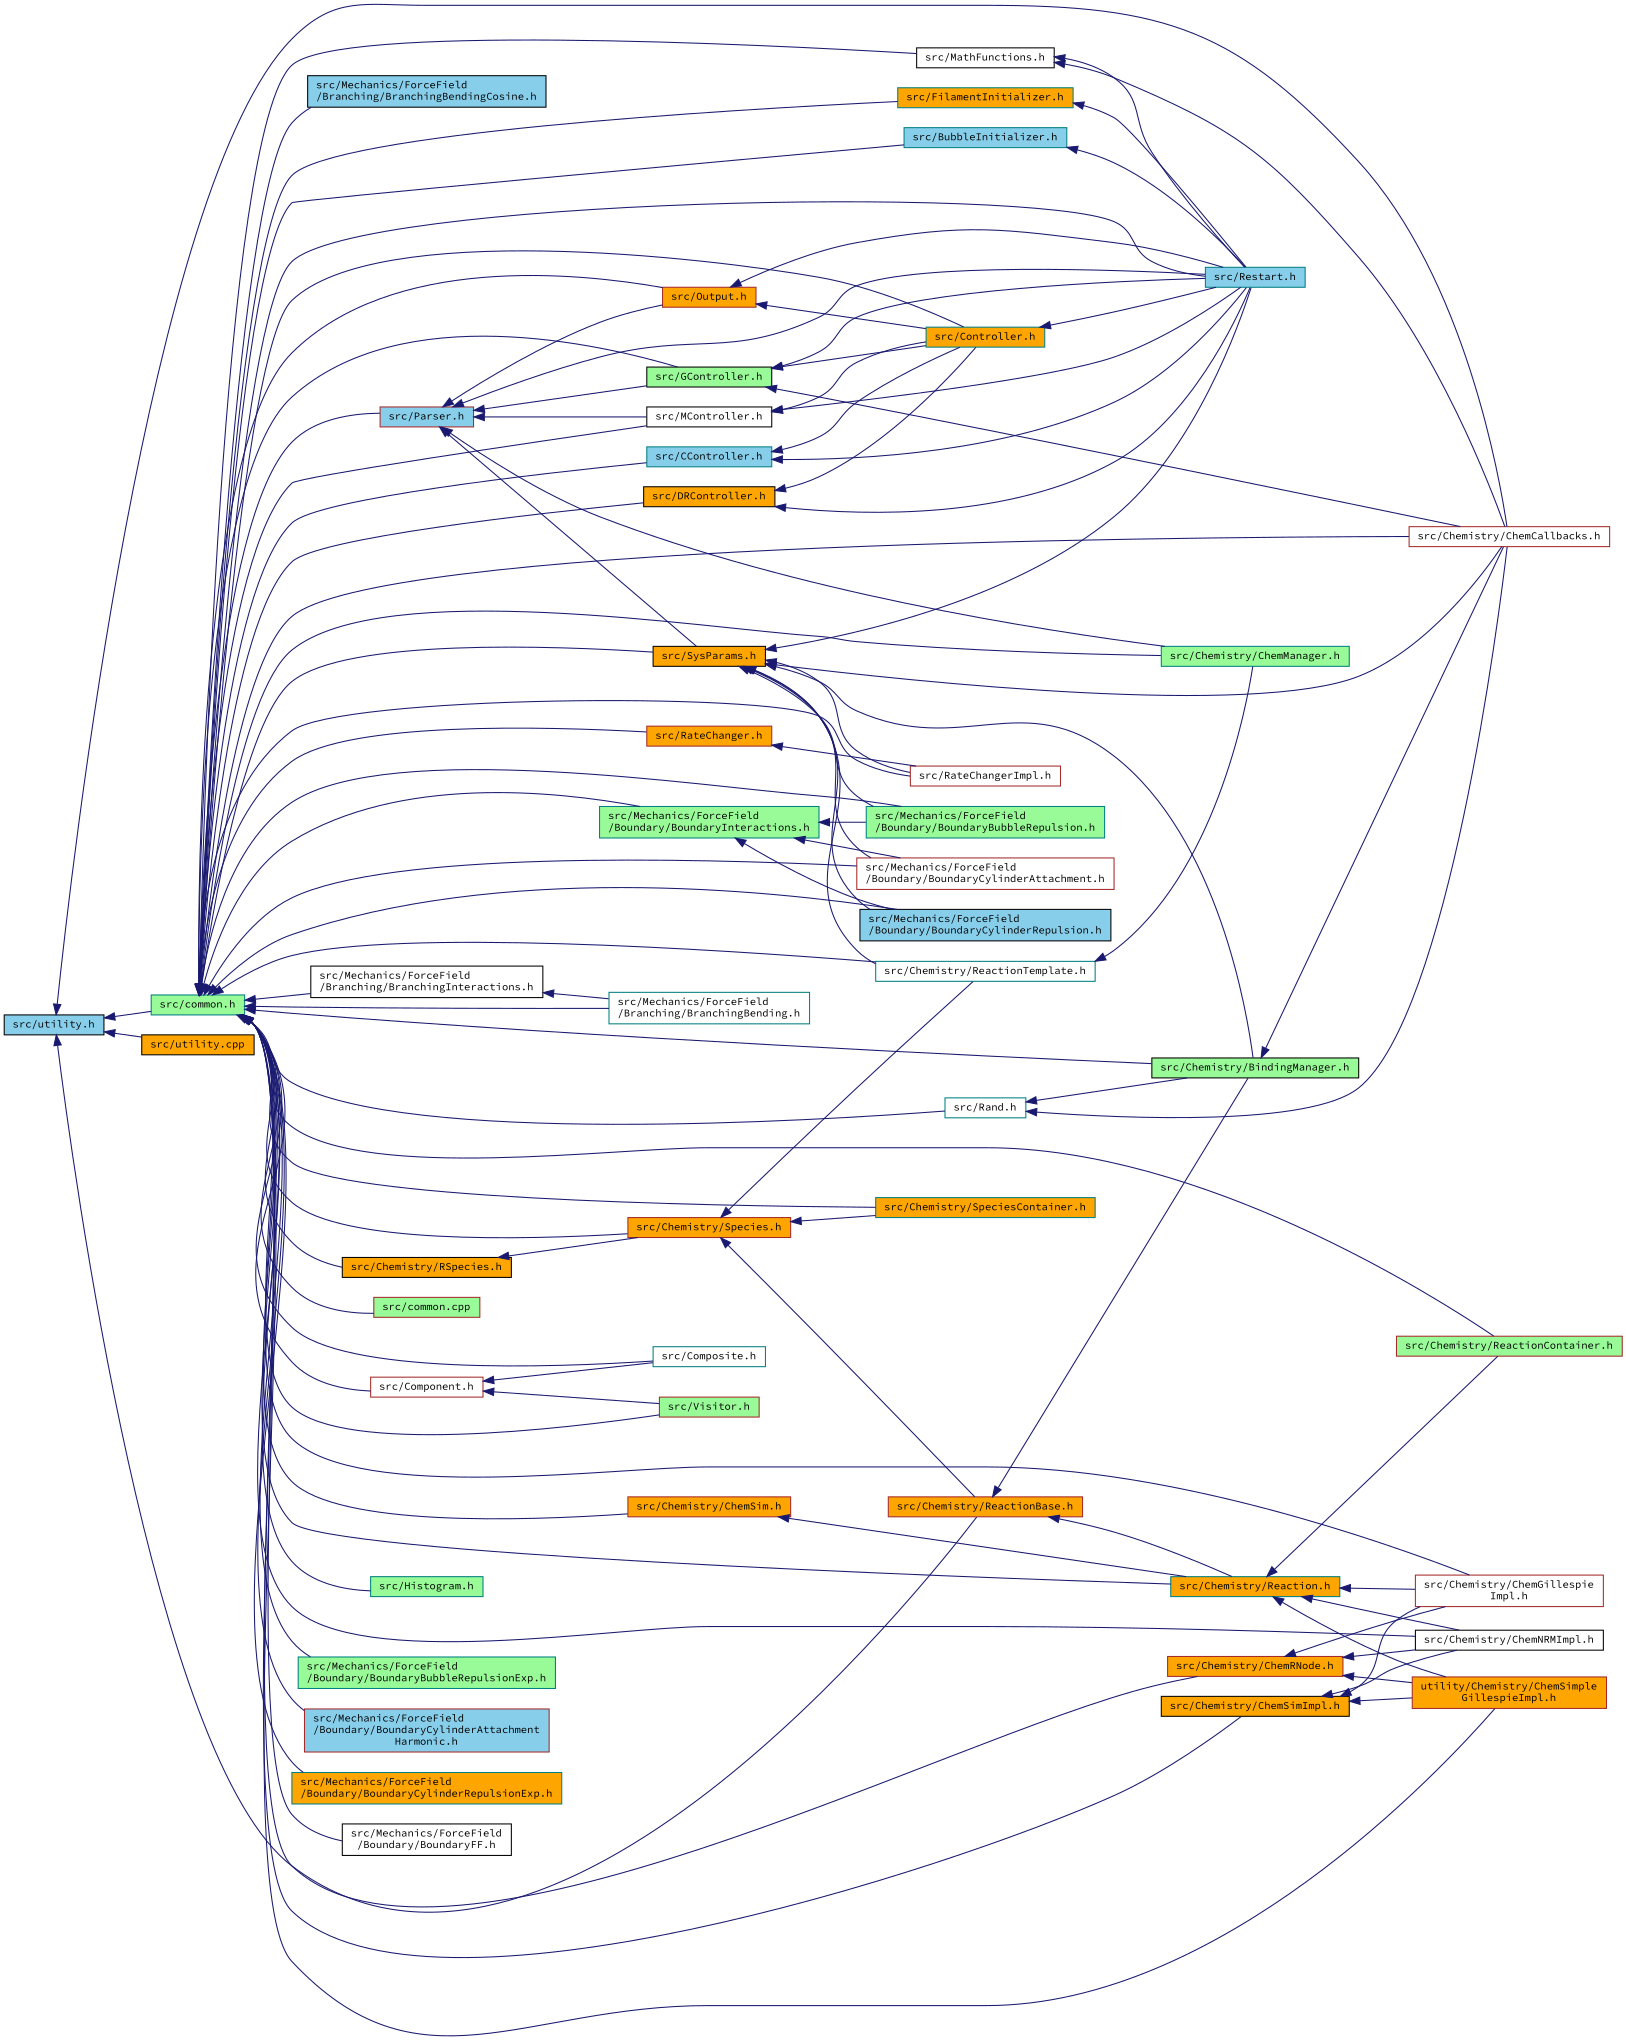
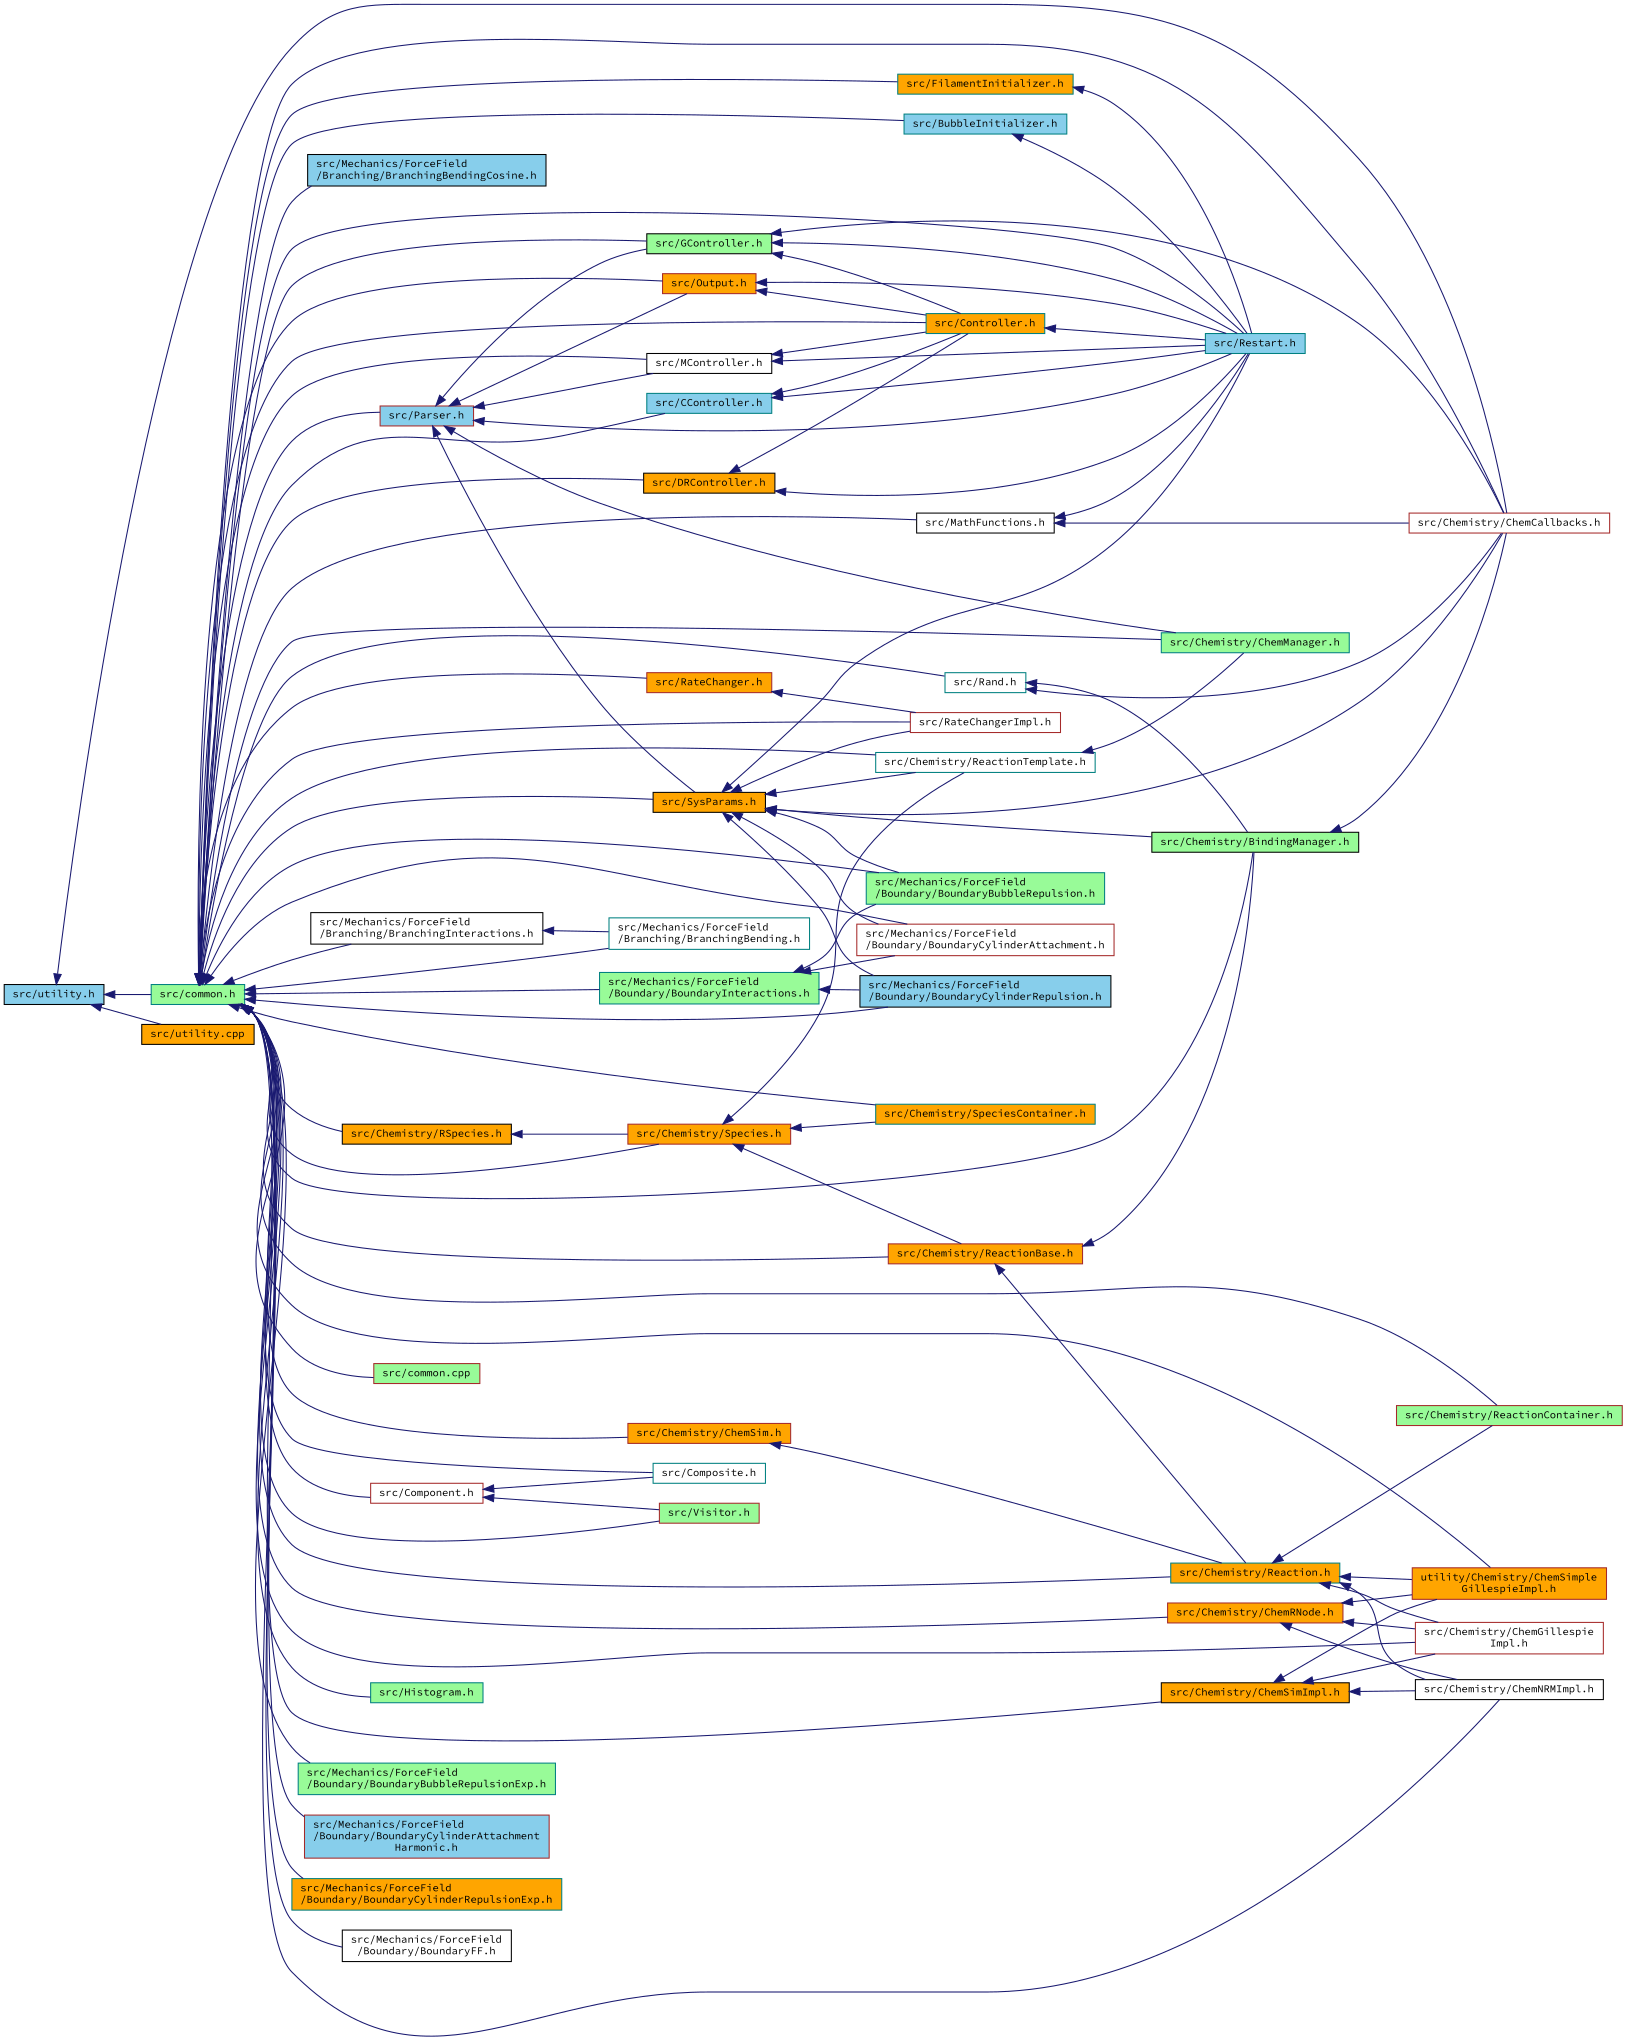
(257, 1823) -> (472, 1256)
